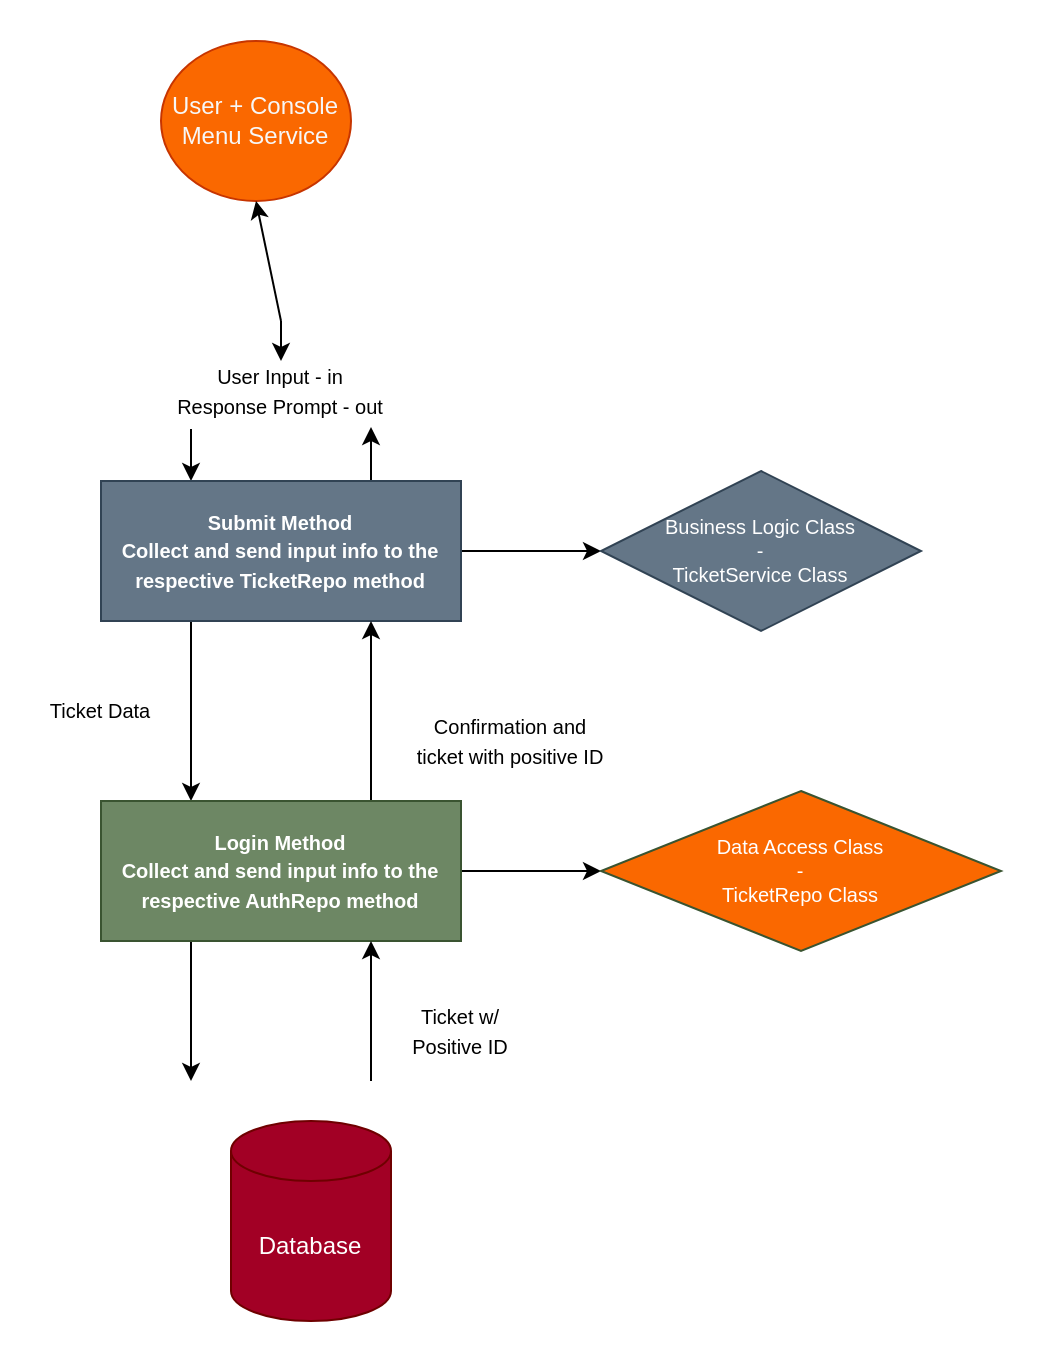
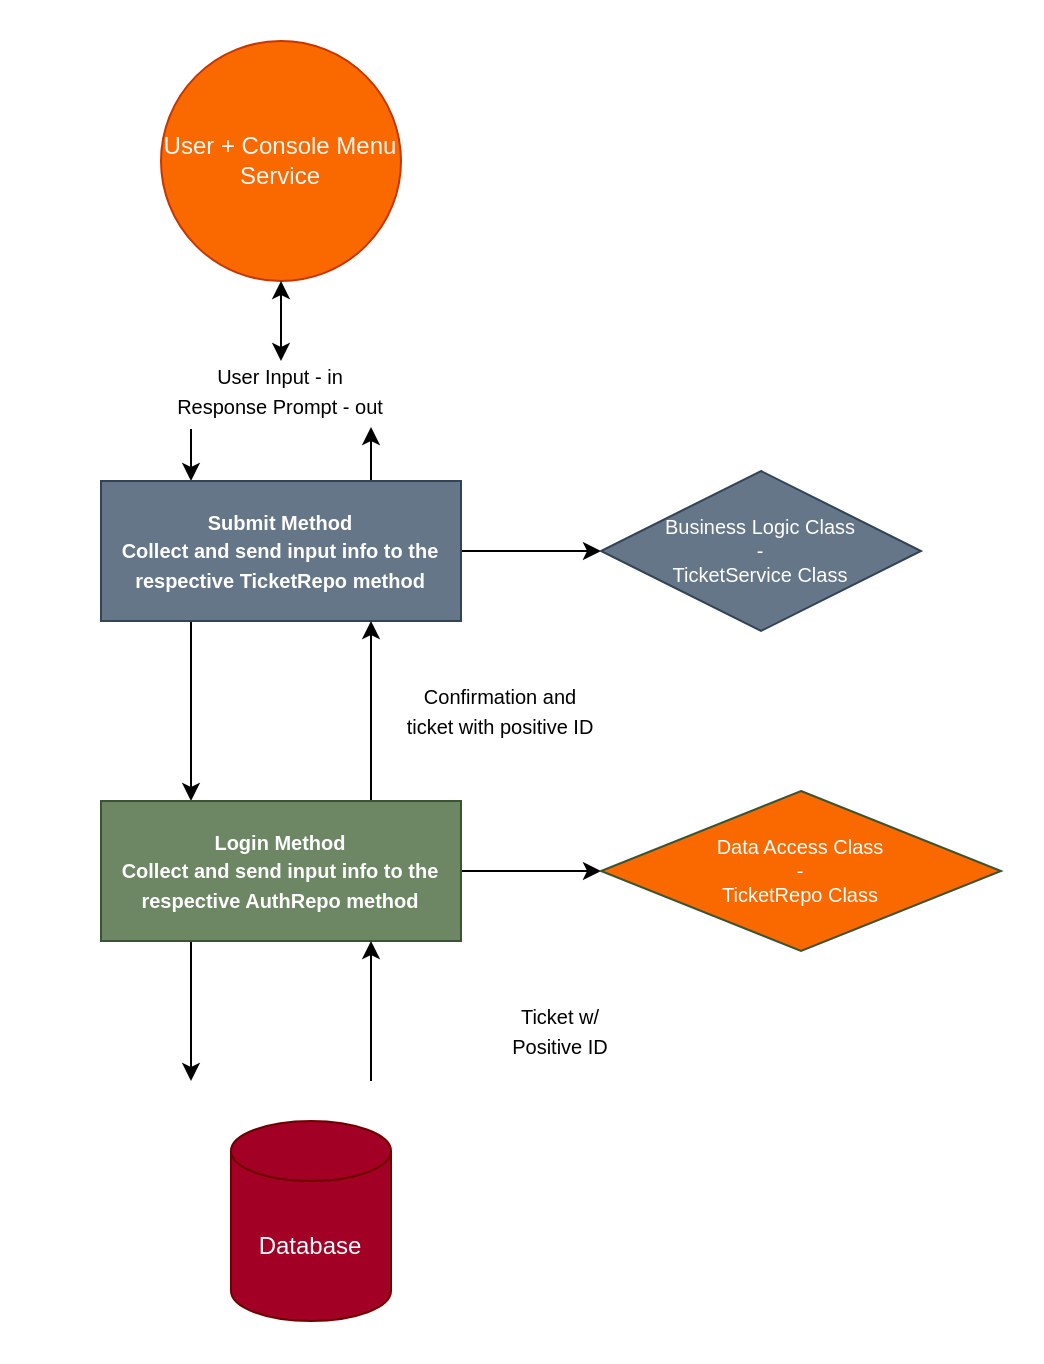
(256, 121) -> (281, 161)
(101, 711) -> none
(511, 741) -> (501, 711)
(461, 1031) -> (561, 1031)
